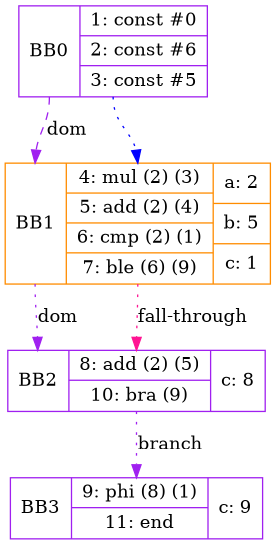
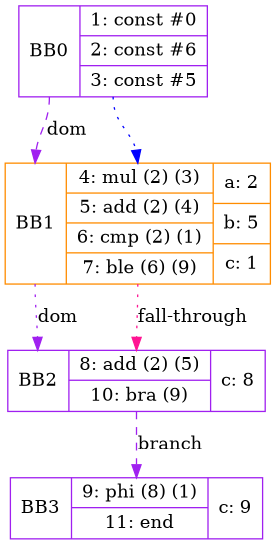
(136, 438) -> (136, 438)
